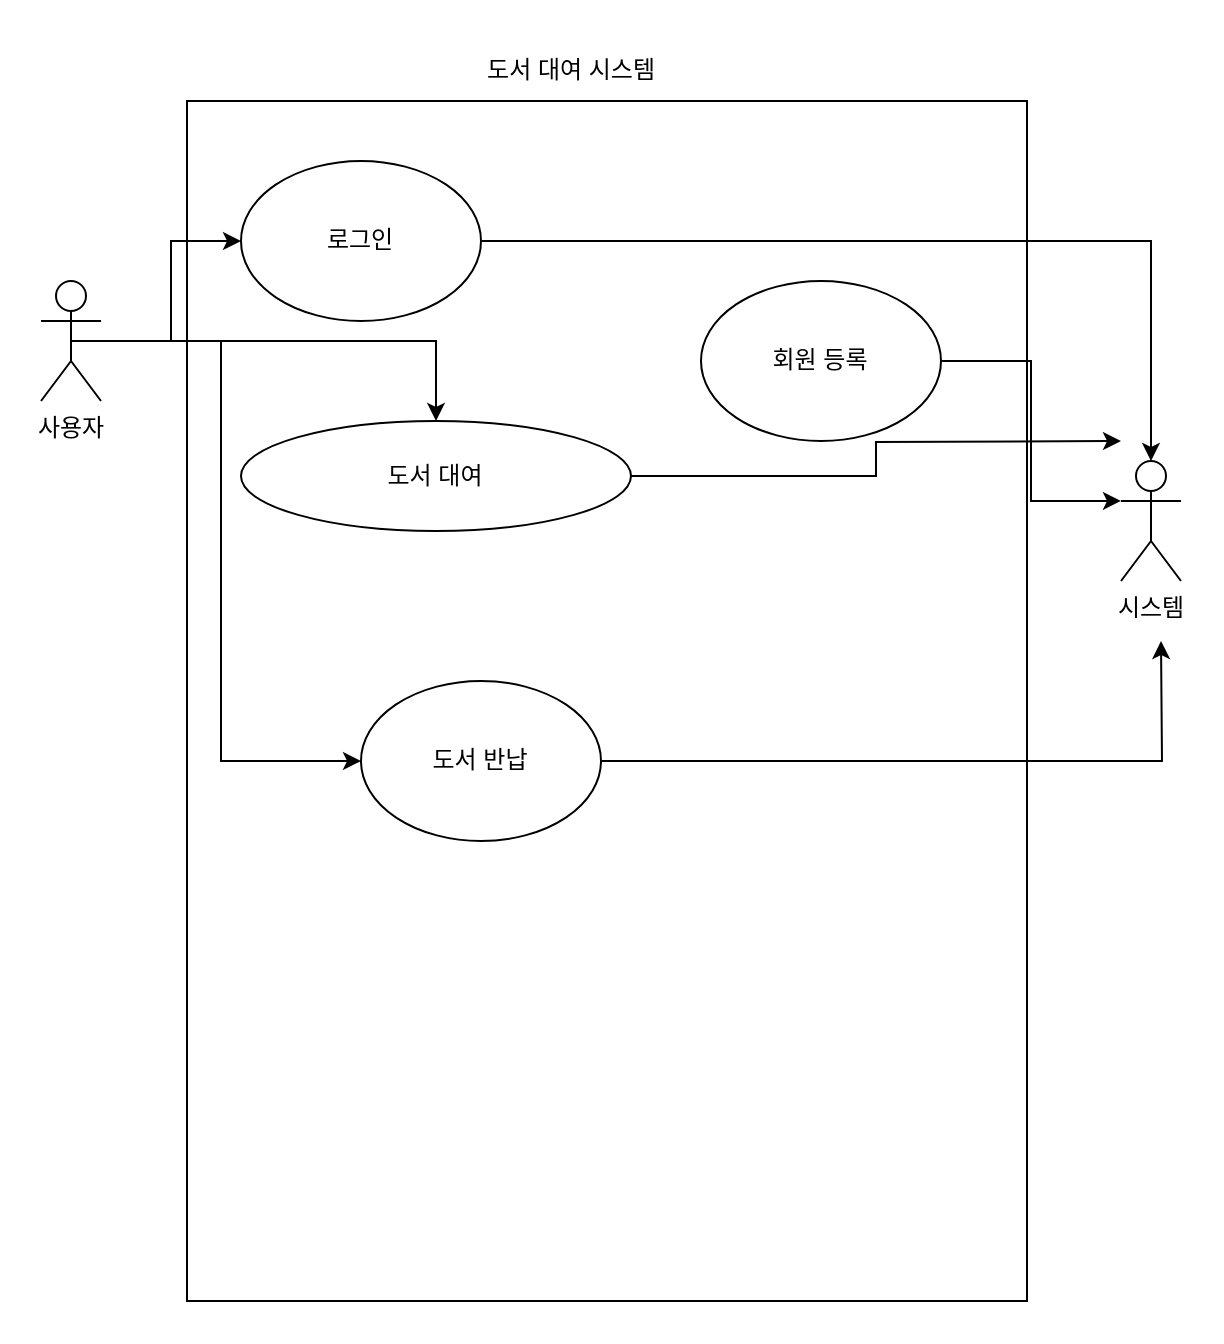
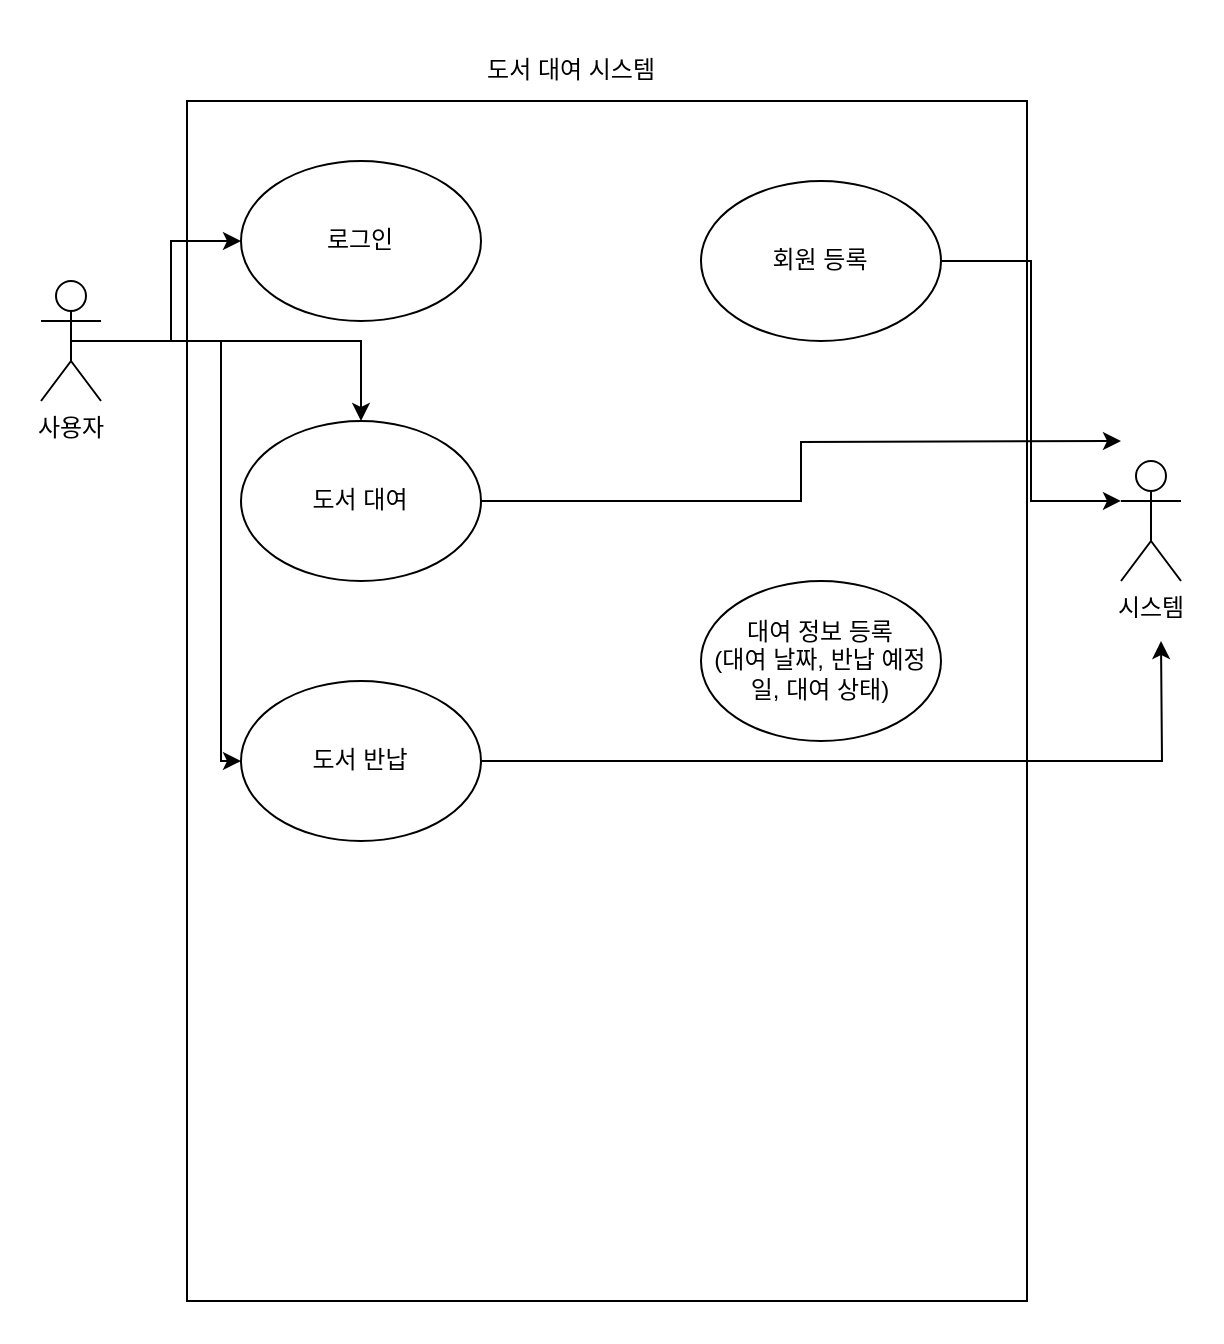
(919, 241) -> none
(821, 361) -> (821, 261)
(436, 476) -> (361, 501)
none -> (821, 661)
(481, 761) -> (361, 761)
